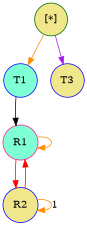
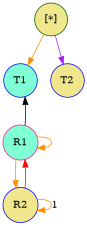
(67, 81) -> (67, 81)
(16, 108) -> (26, 115)
(16, 170) -> (16, 170)
